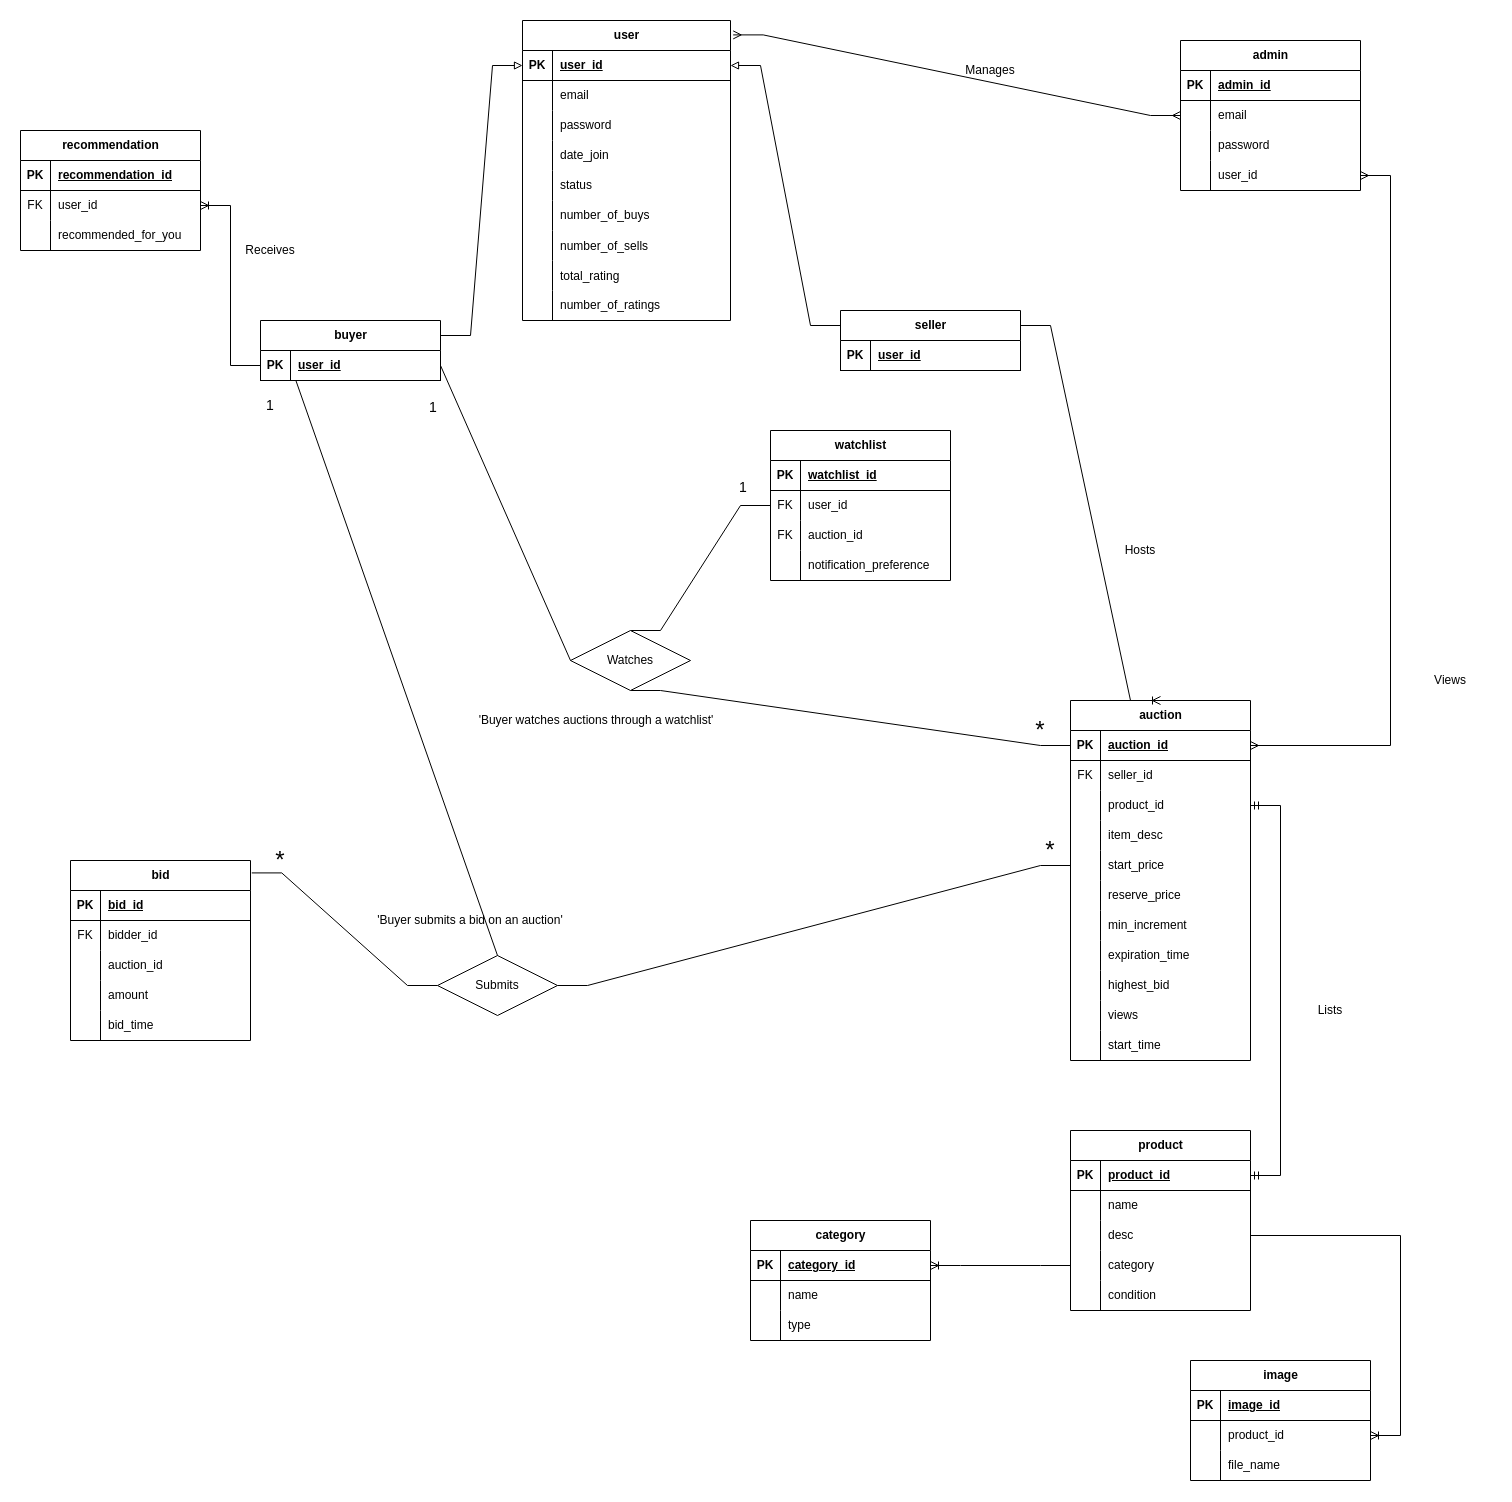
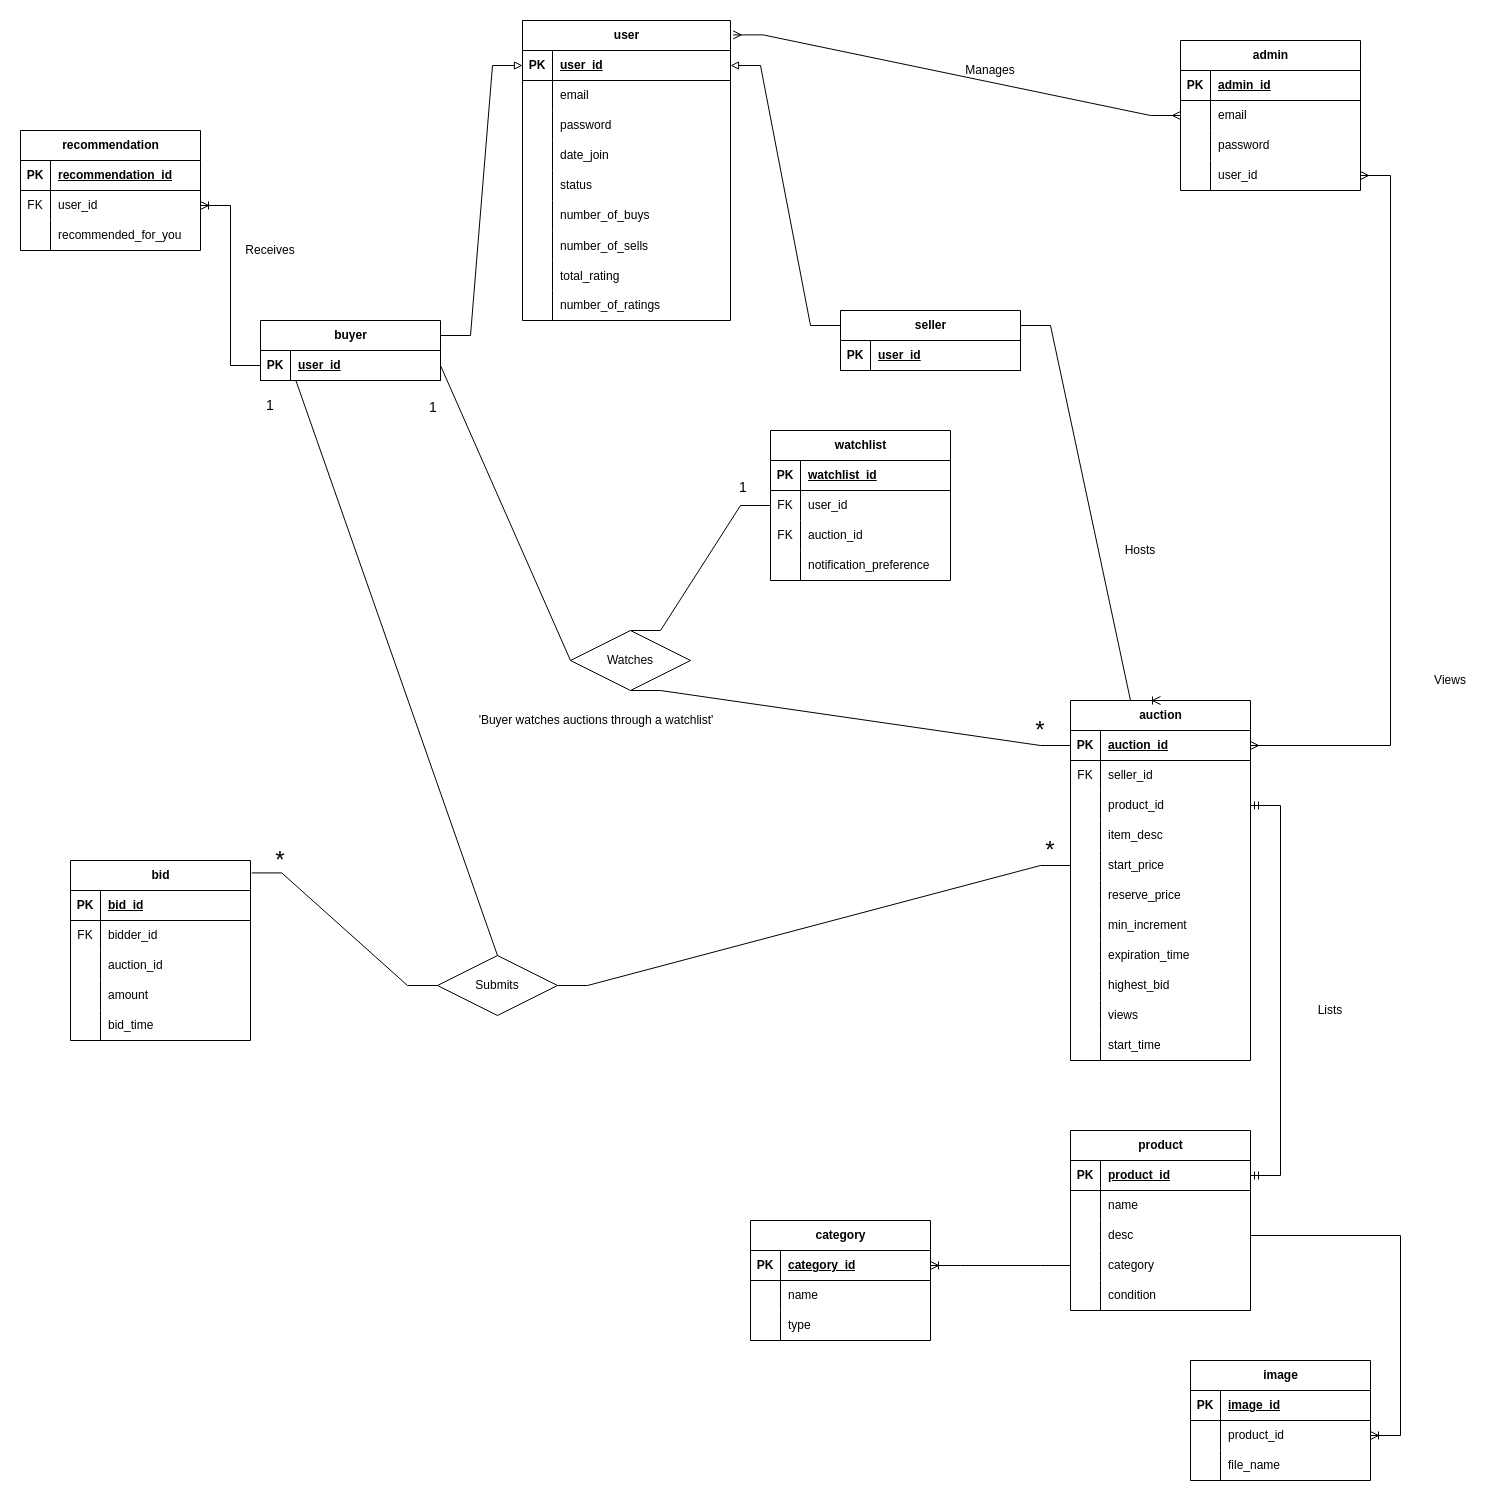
(471, 921) -> none
